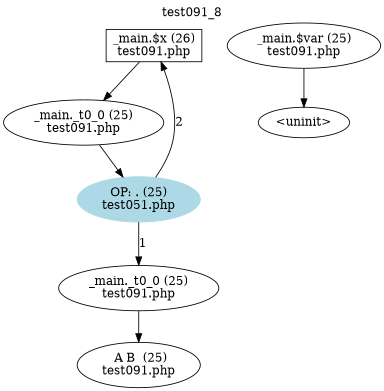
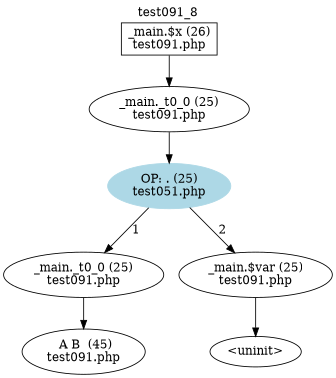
(175, 125) -> (209, 227)
(139, 365) -> (84, 352)
